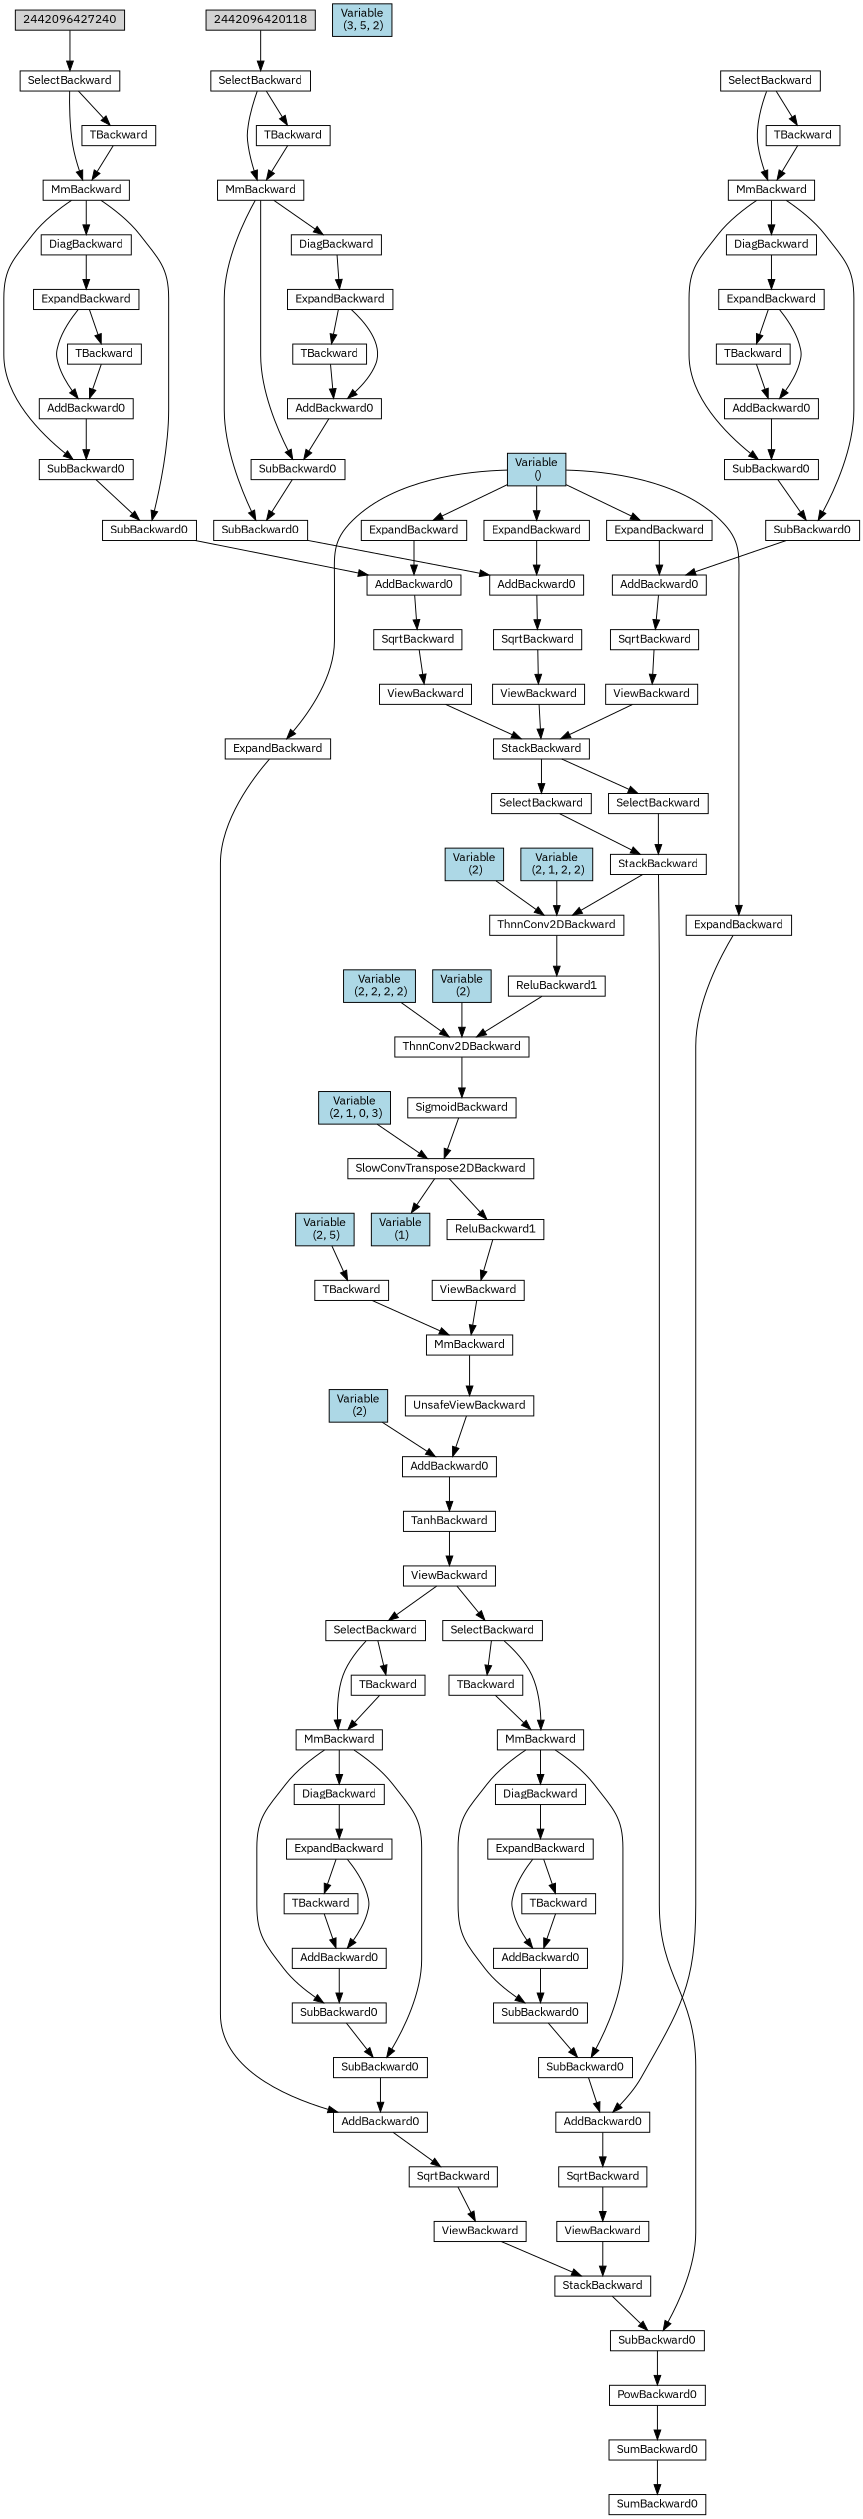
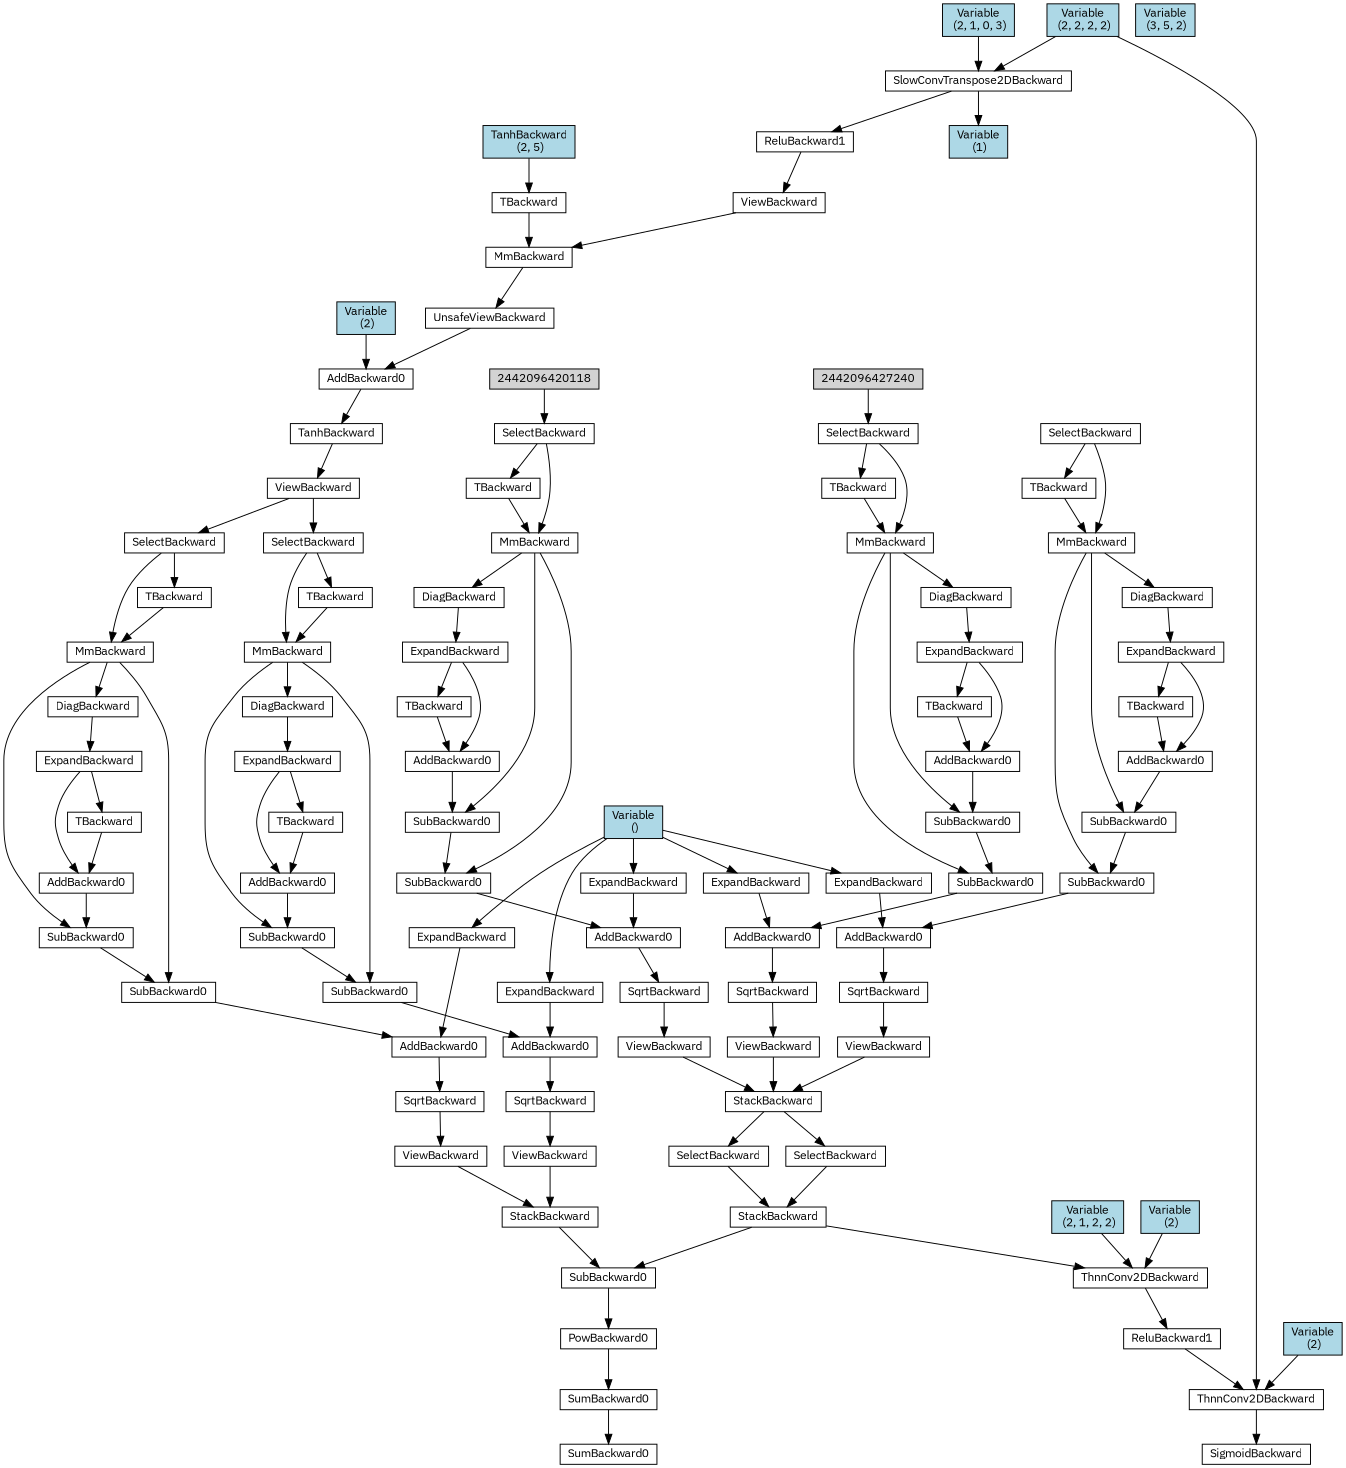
(453, 1134) -> (1029, 51)
(325, 1230) -> (529, 142)
